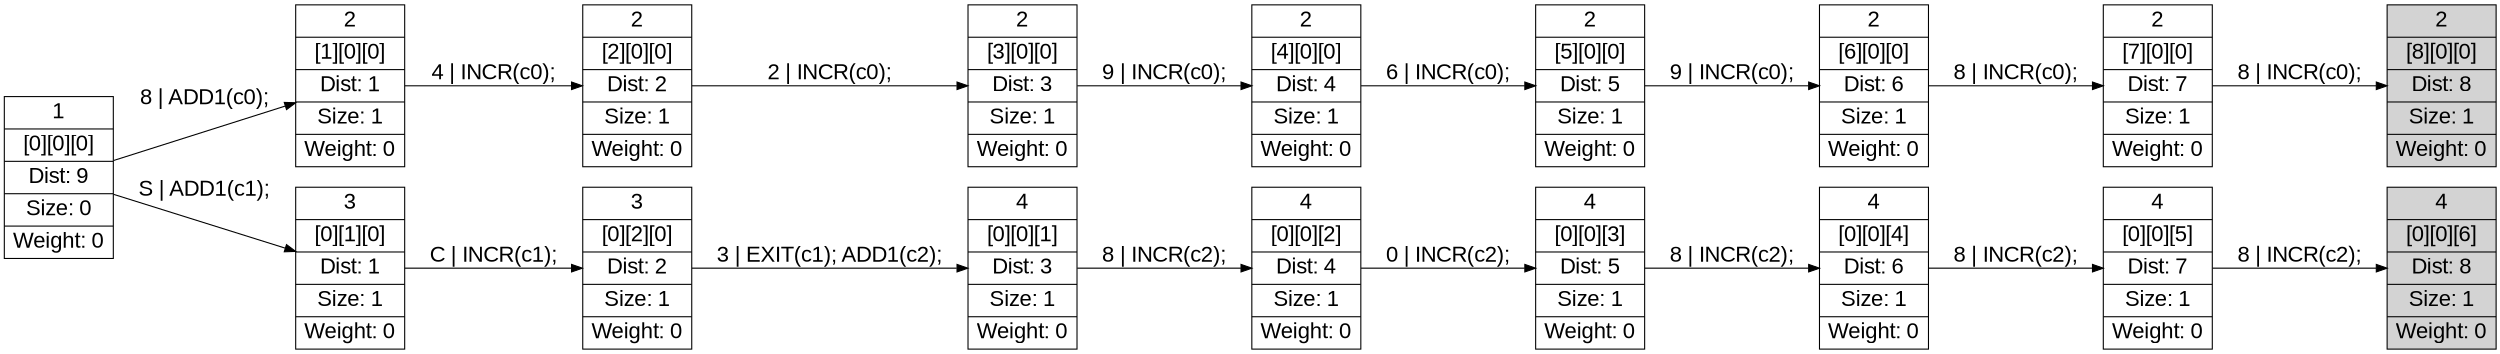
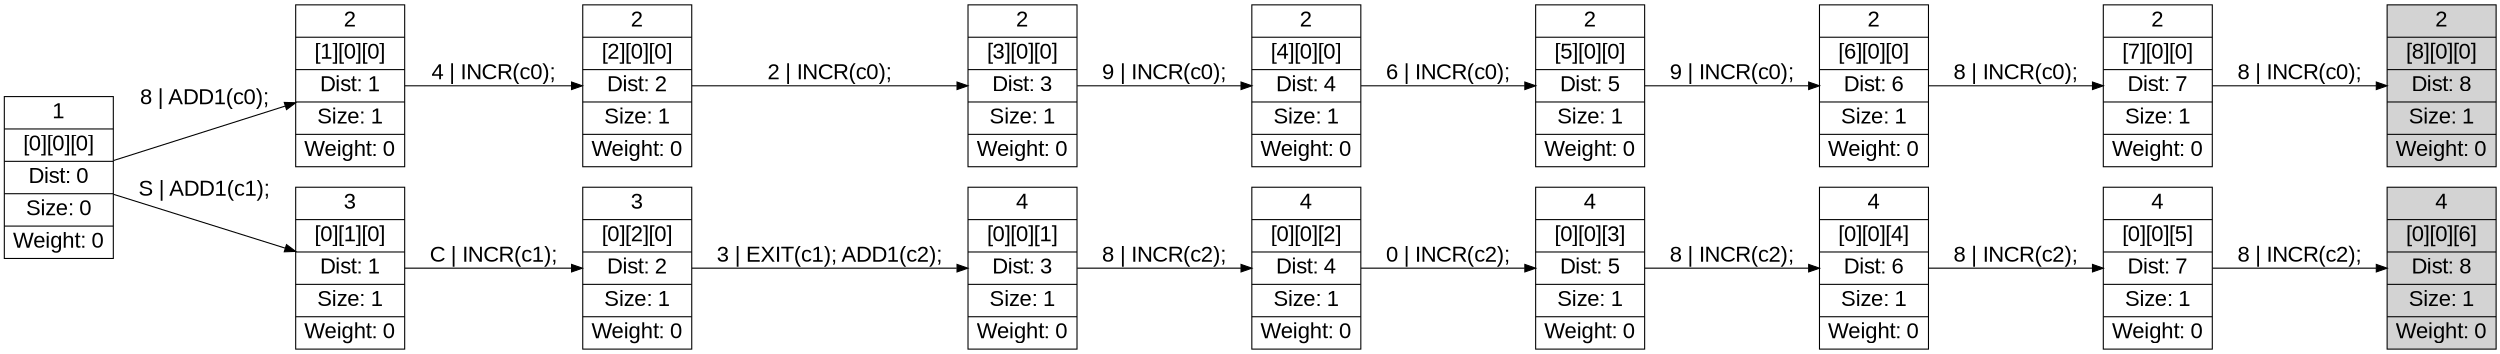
(59, 176) -> (59, 176)
